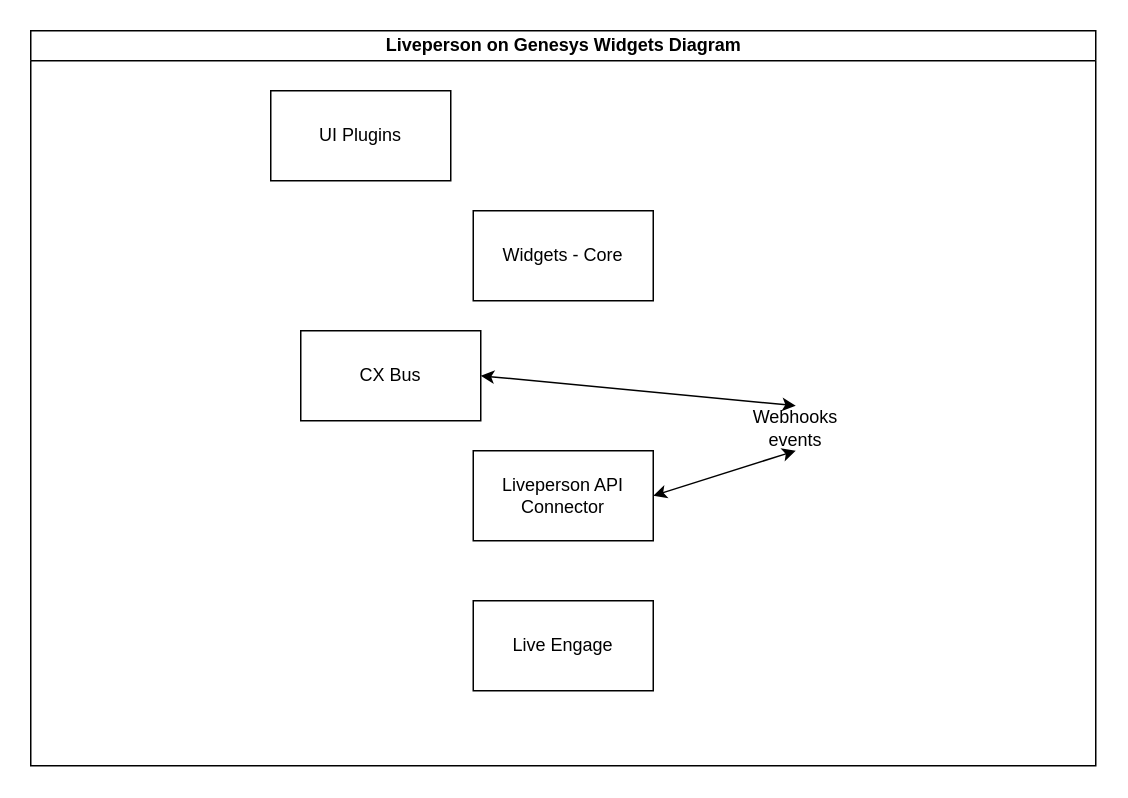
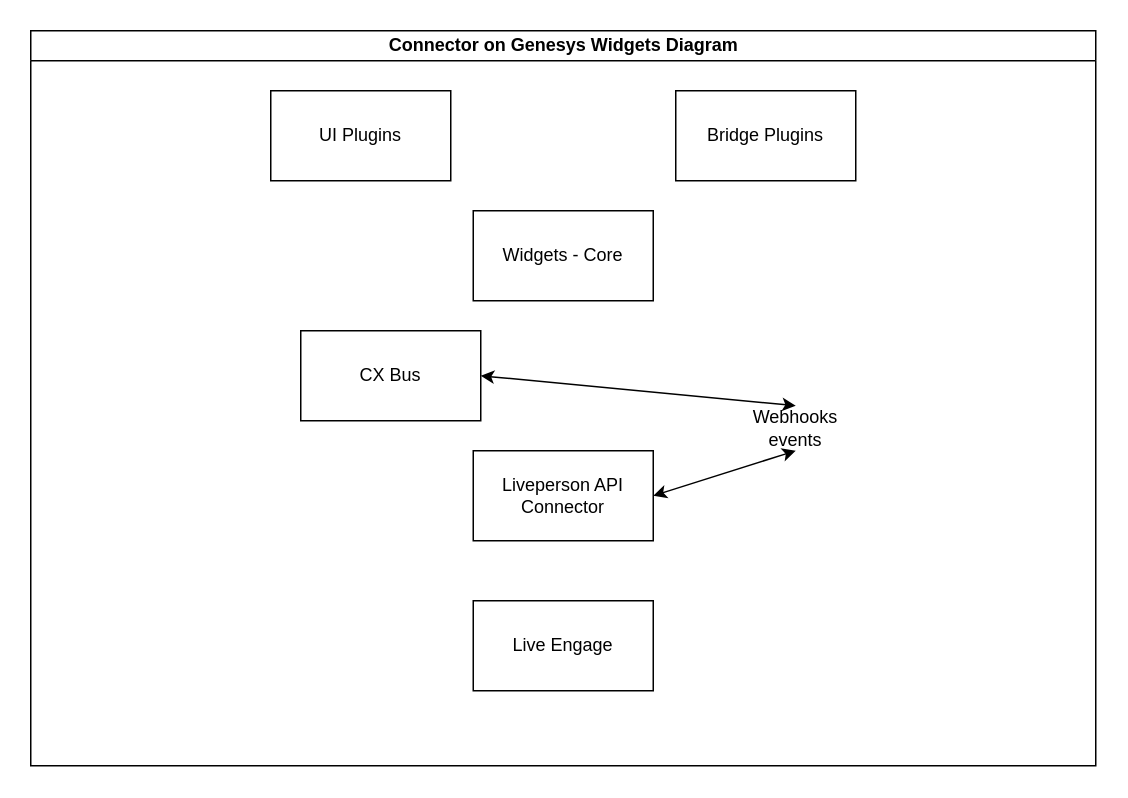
(564, 46) -> (564, 46)
none -> (766, 136)
